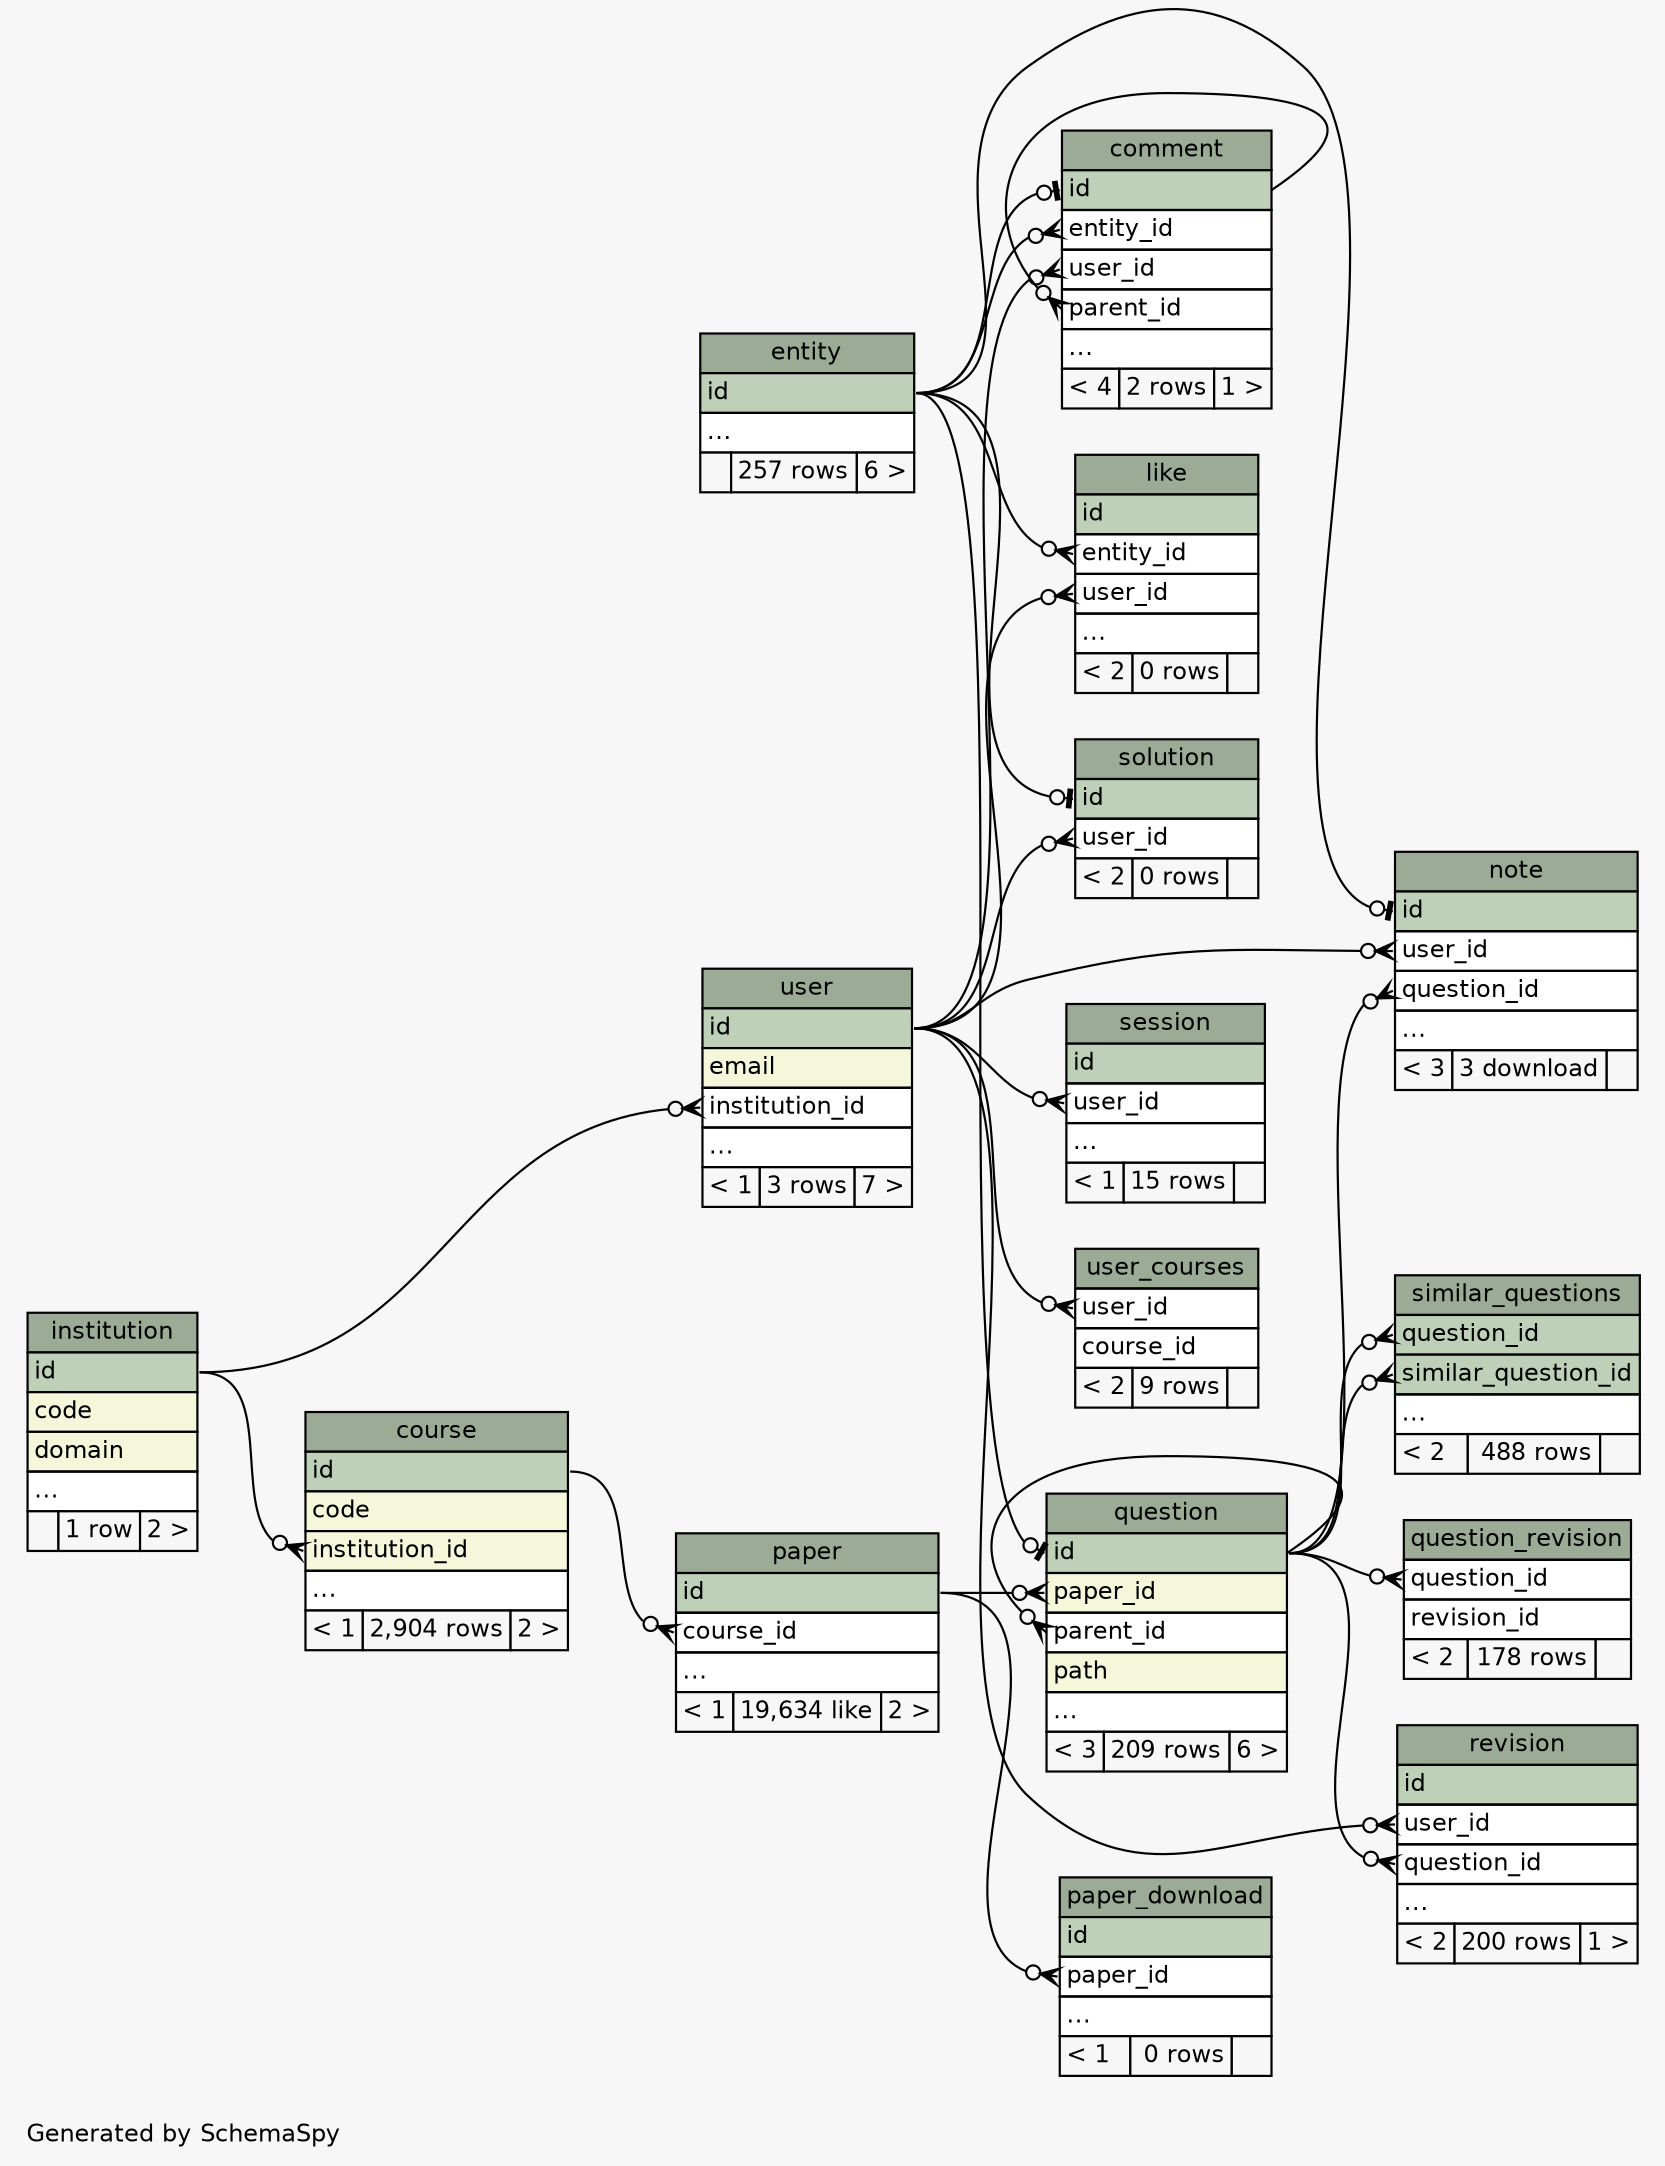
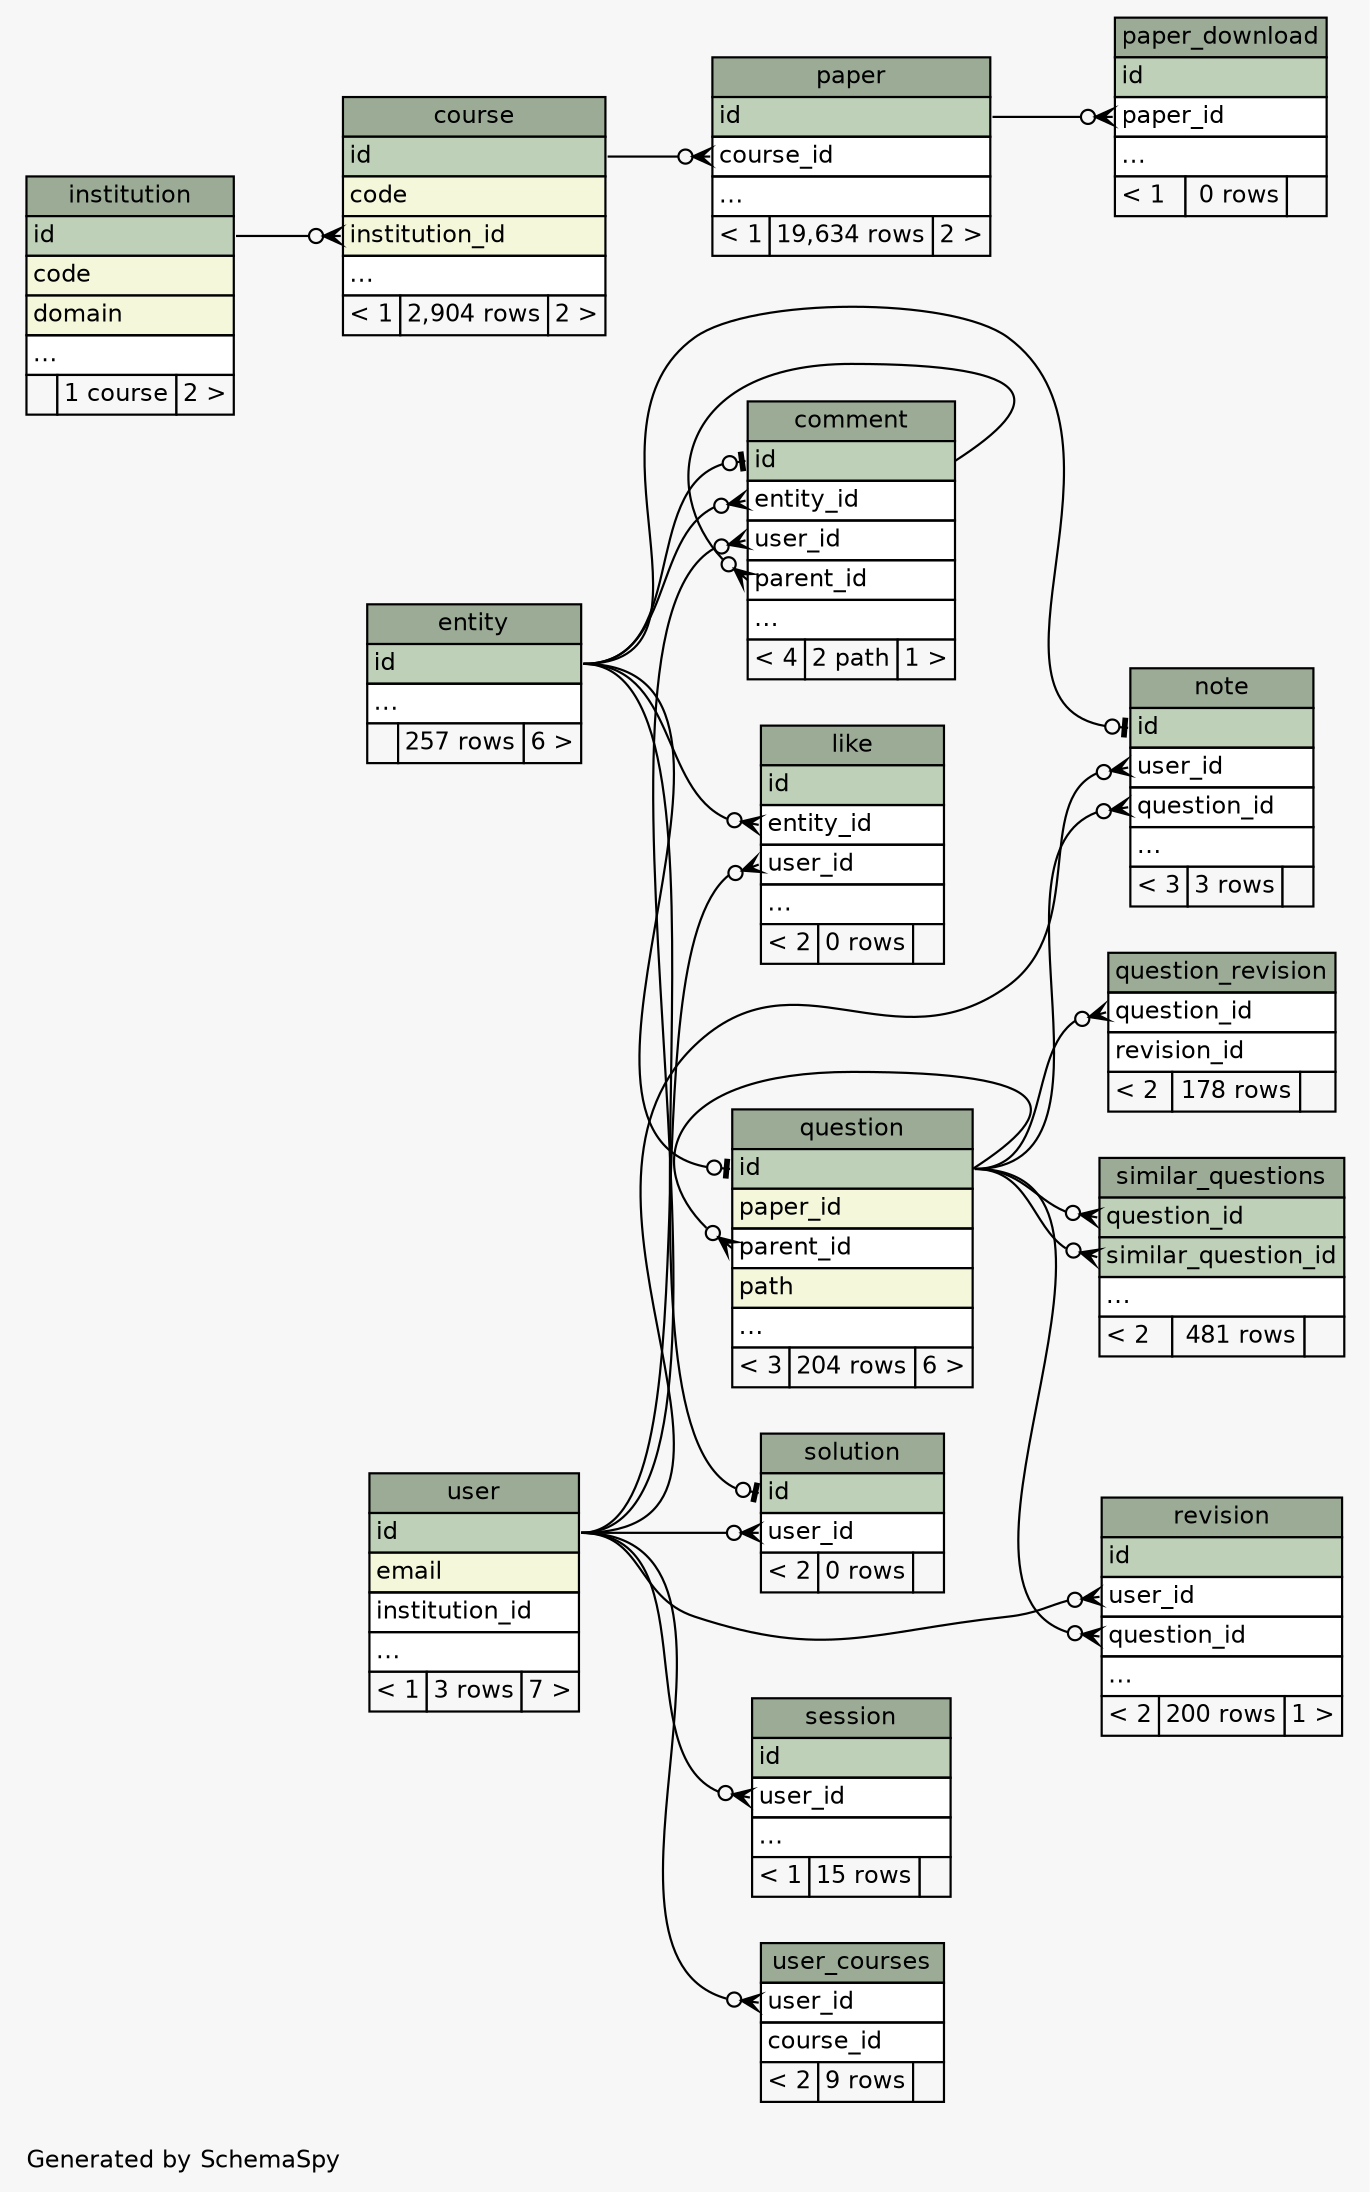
(1167, 388) -> (851, 658)
(1530, 1069) -> (1235, 886)
(439, 1251) -> none
(1537, 1453) -> (1242, 1335)
(99, 1530) -> (117, 394)
(976, 1593) -> none
(807, 1711) -> (851, 235)
(1167, 1751) -> (852, 1366)
